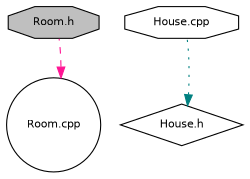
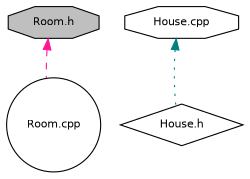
(60, 53) -> (46, 64)
(189, 67) -> (174, 78)
